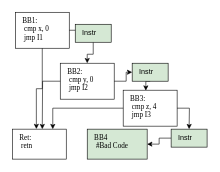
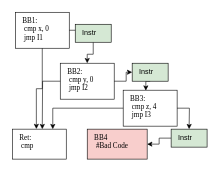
(26, 137) -> (26, 137)
(117, 144) -> (117, 144)
